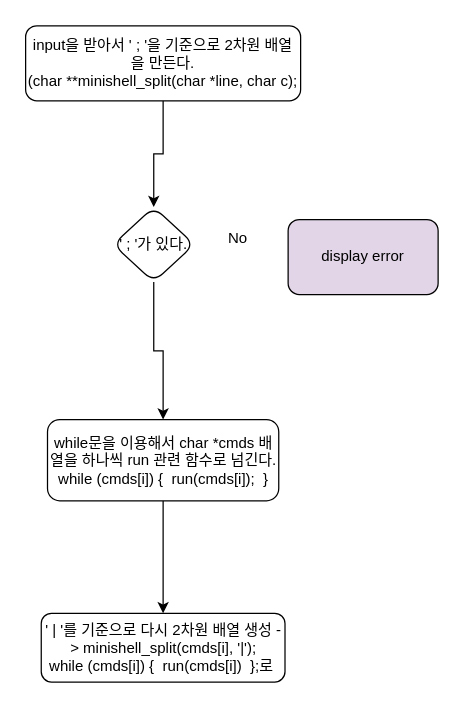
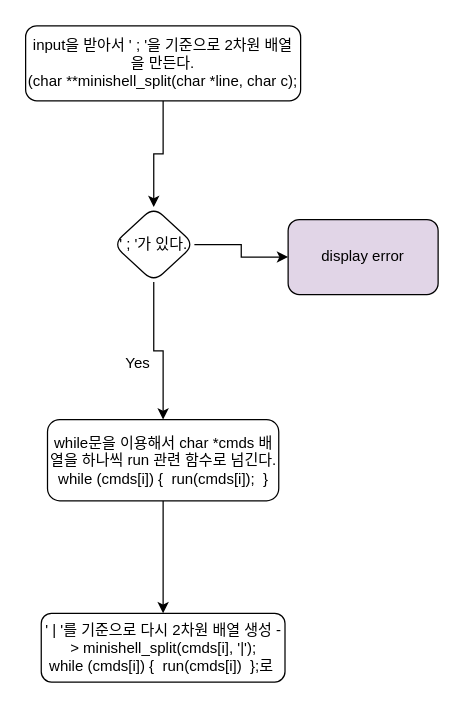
(238, 238) -> none
none -> (241, 246)
none -> (138, 363)
